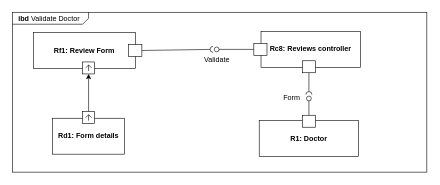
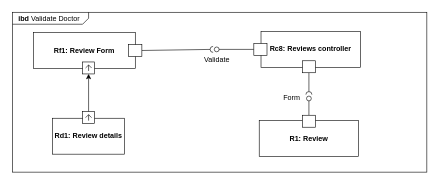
(89, 137) -> (89, 137)
(309, 139) -> (309, 139)
